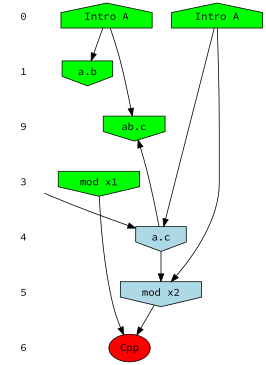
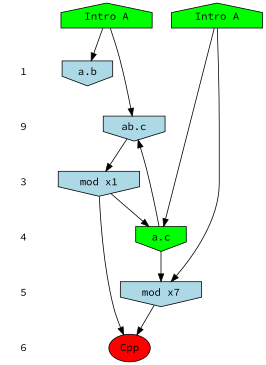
(24, 17) -> none
(87, 72) -> (87, 72)
(134, 127) -> (134, 127)
none -> (119, 152)
(99, 182) -> (99, 182)
(86, 210) -> (127, 207)
(161, 238) -> (161, 238)
(161, 293) -> (161, 293)
